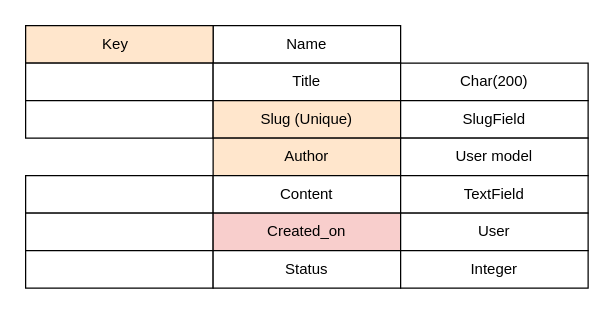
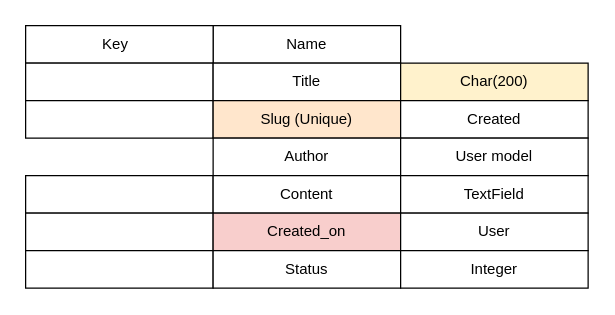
(119, 44) -> (119, 44)
(494, 82) -> (494, 82)
(494, 119) -> (494, 119)
(307, 157) -> (307, 157)
